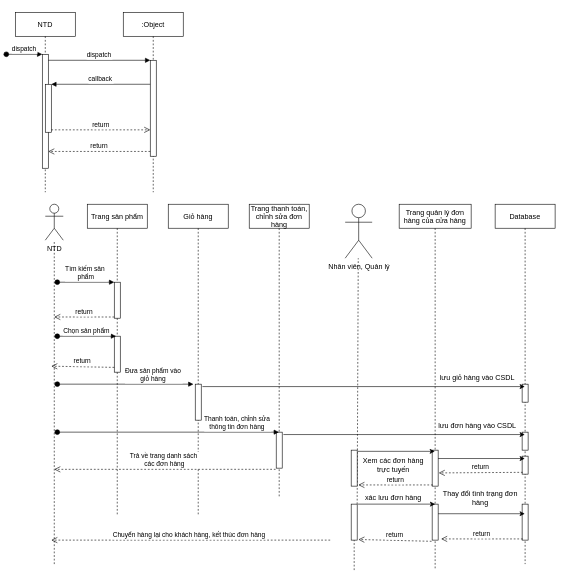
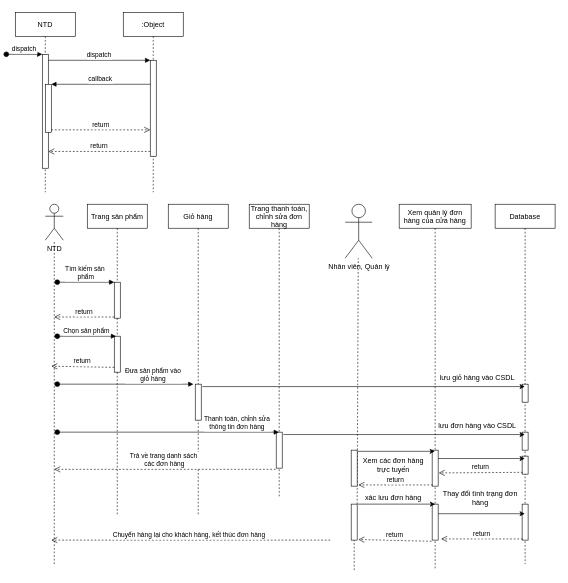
(435, 212) -> (435, 212)
